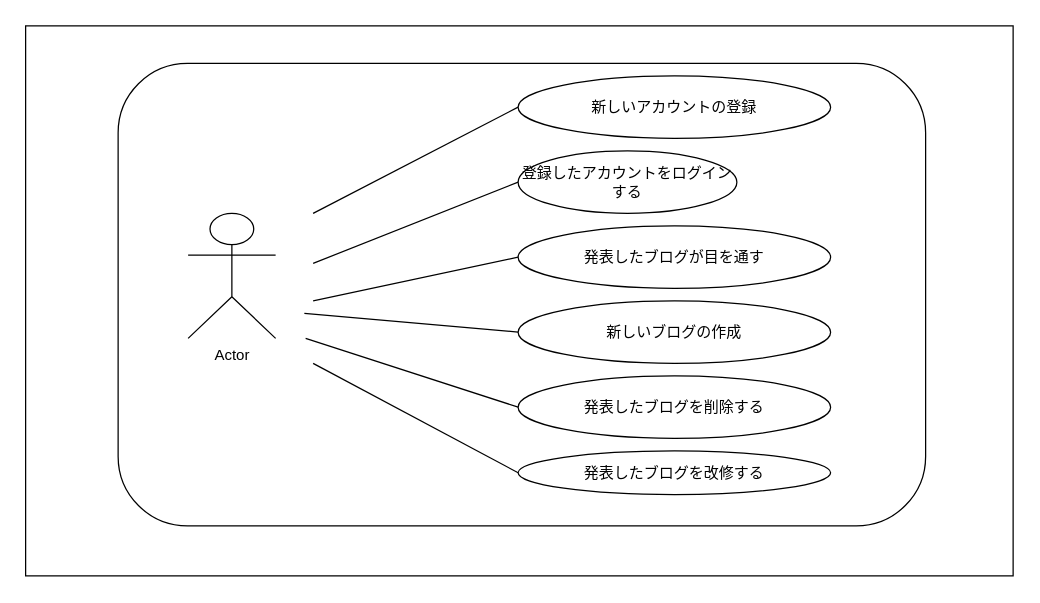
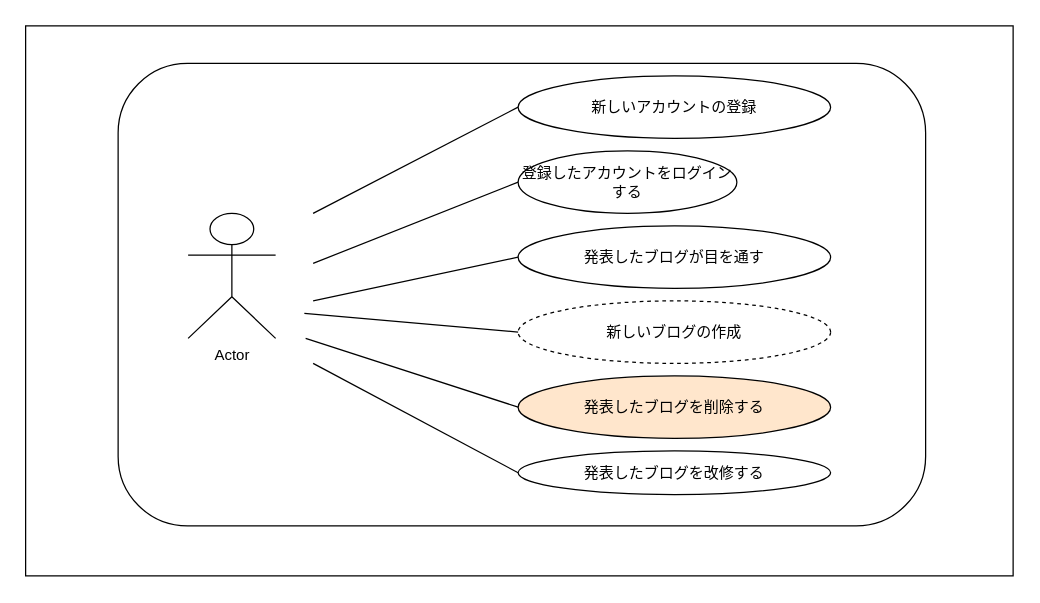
(674, 332) -> (674, 332)
(674, 407) -> (674, 407)
